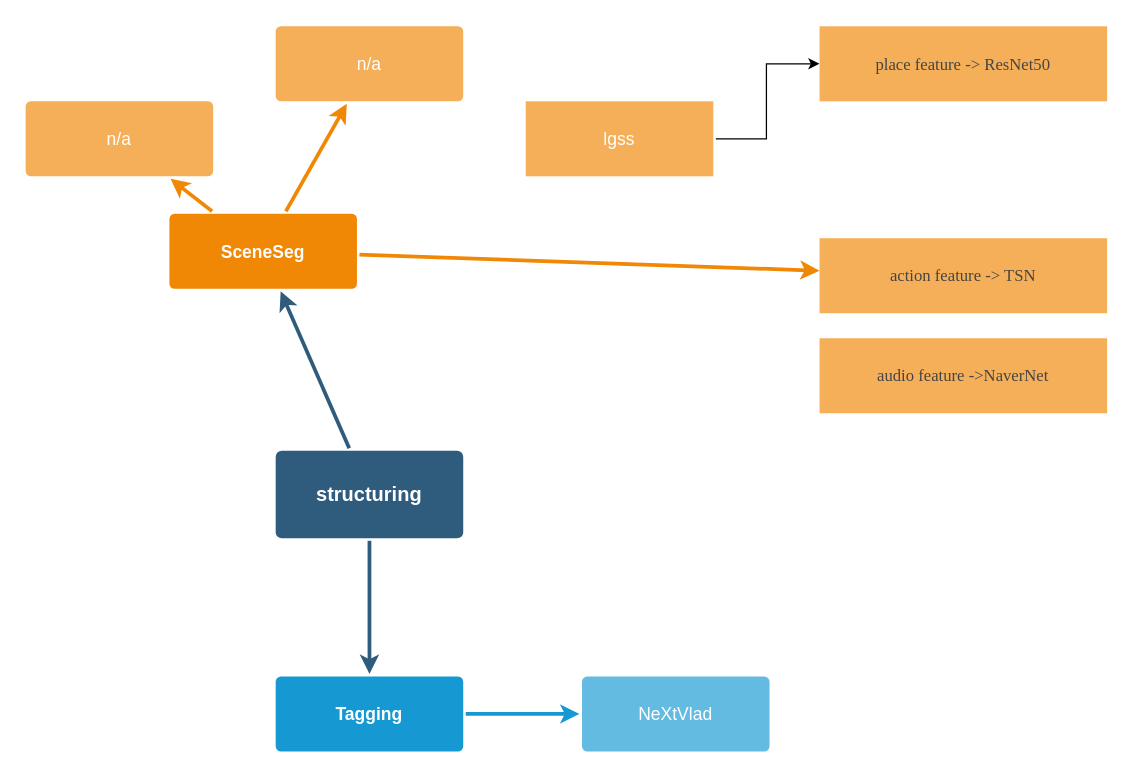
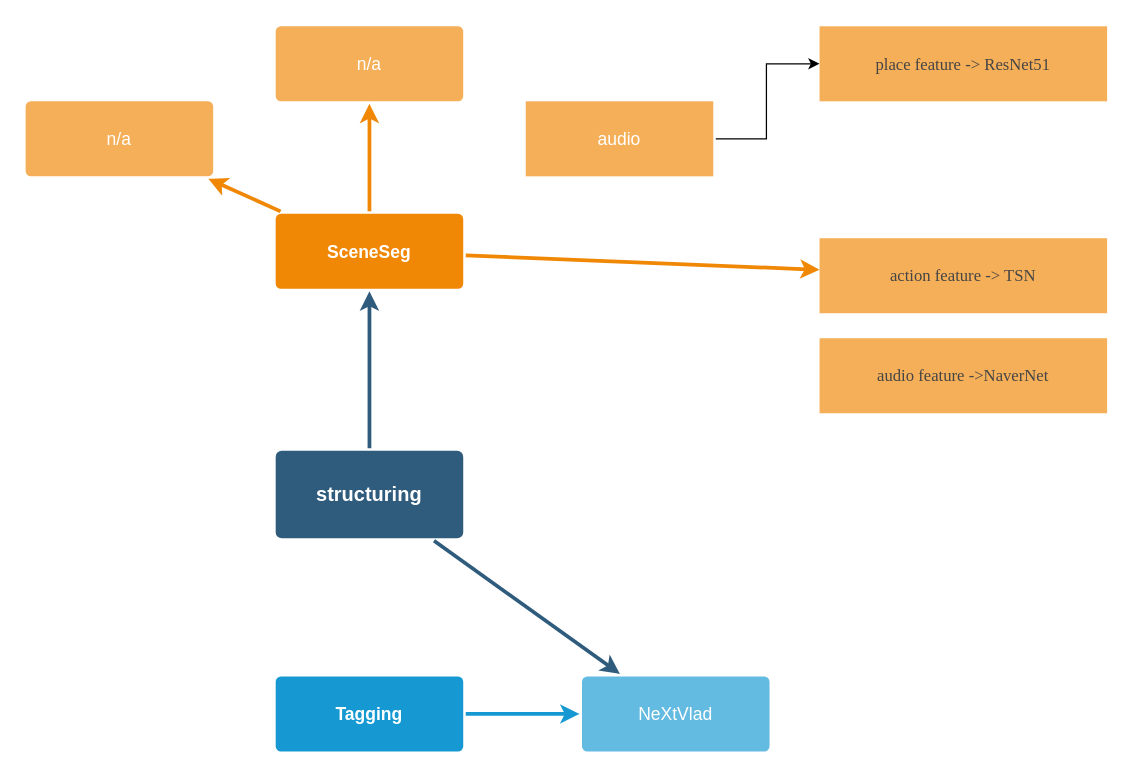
(963, 64) -> (963, 64)
(619, 139) -> (619, 139)
(263, 251) -> (369, 251)
(369, 601) -> (521, 603)
